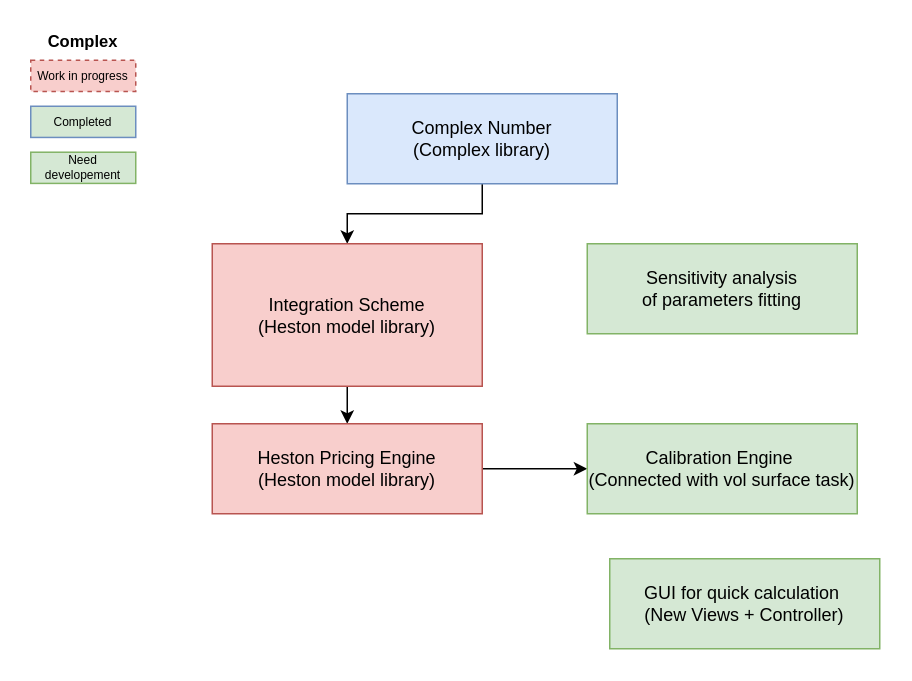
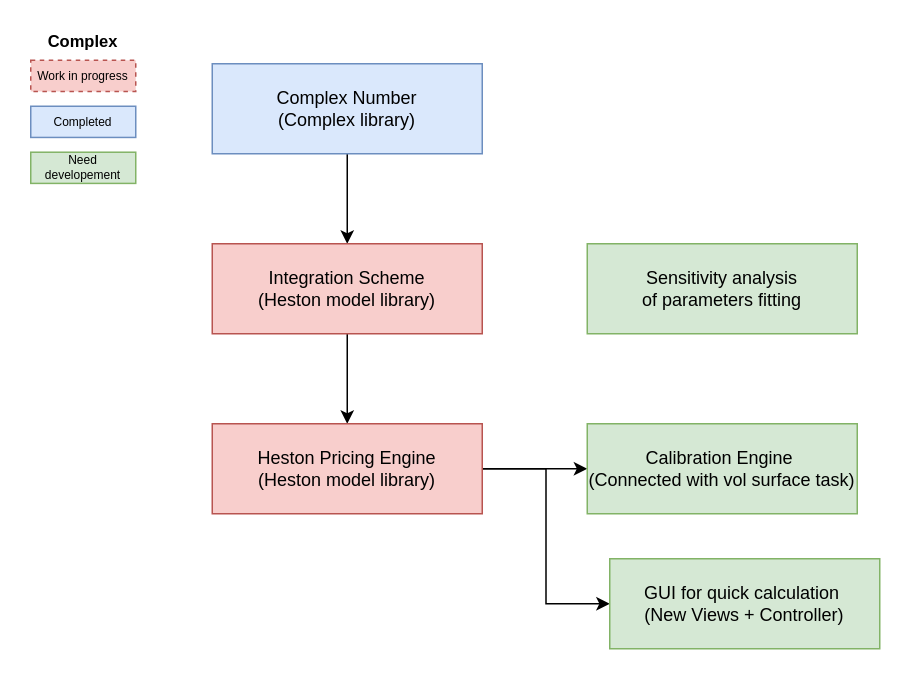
(83, 122) -> (83, 122)
(482, 139) -> (347, 109)
(347, 315) -> (347, 289)
none -> (546, 564)
